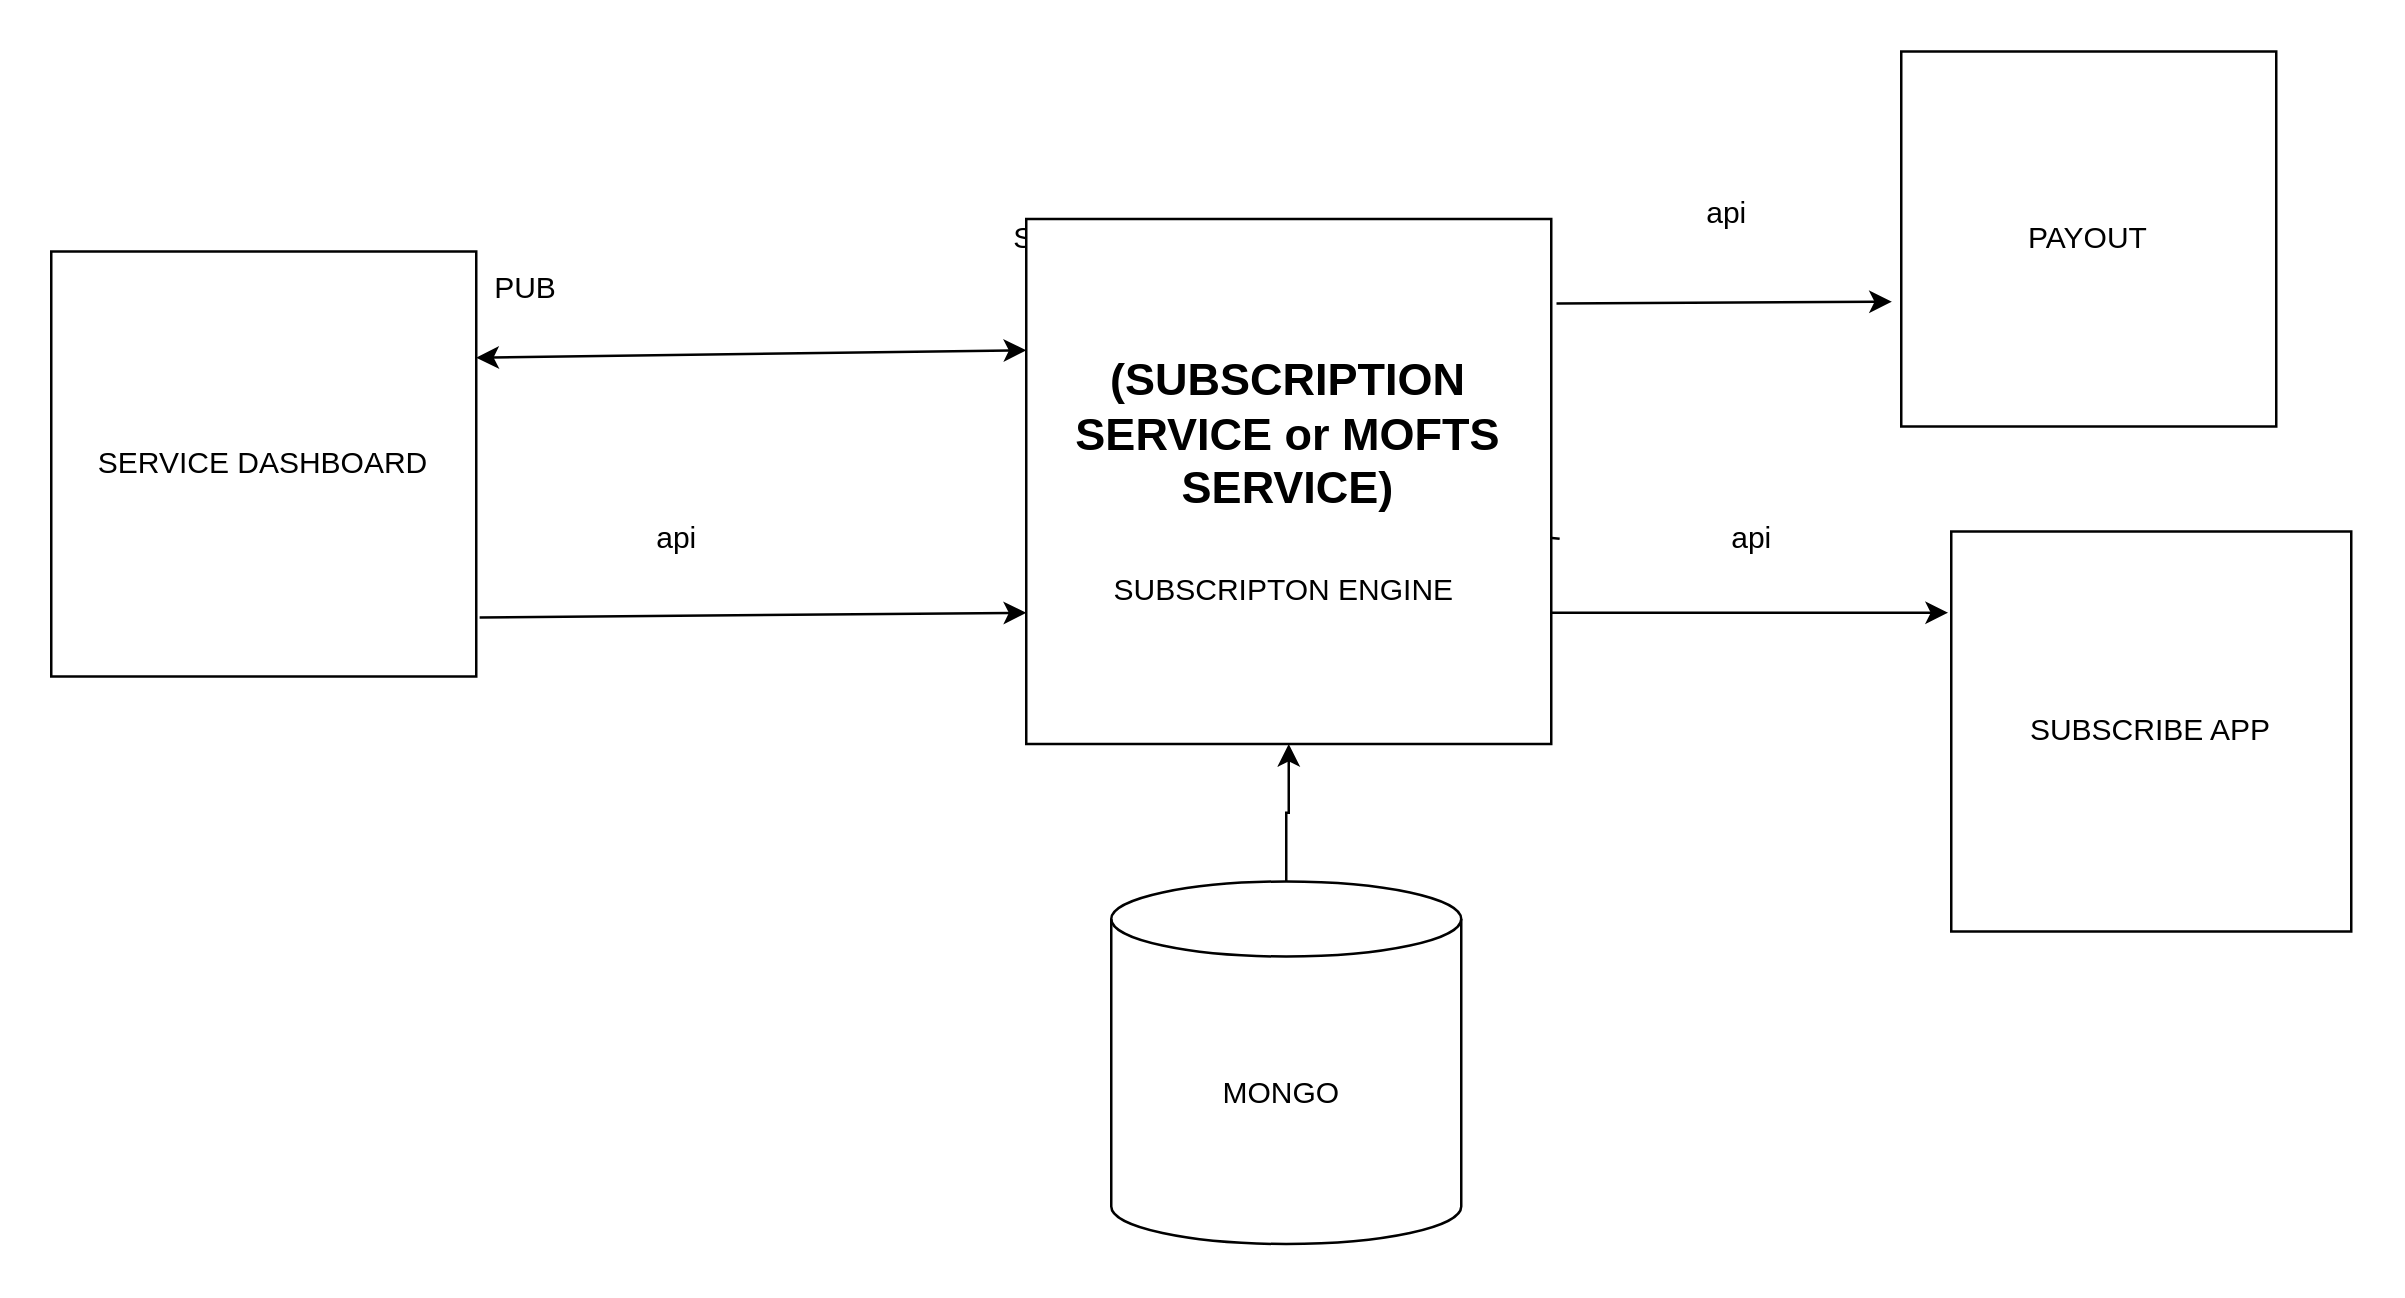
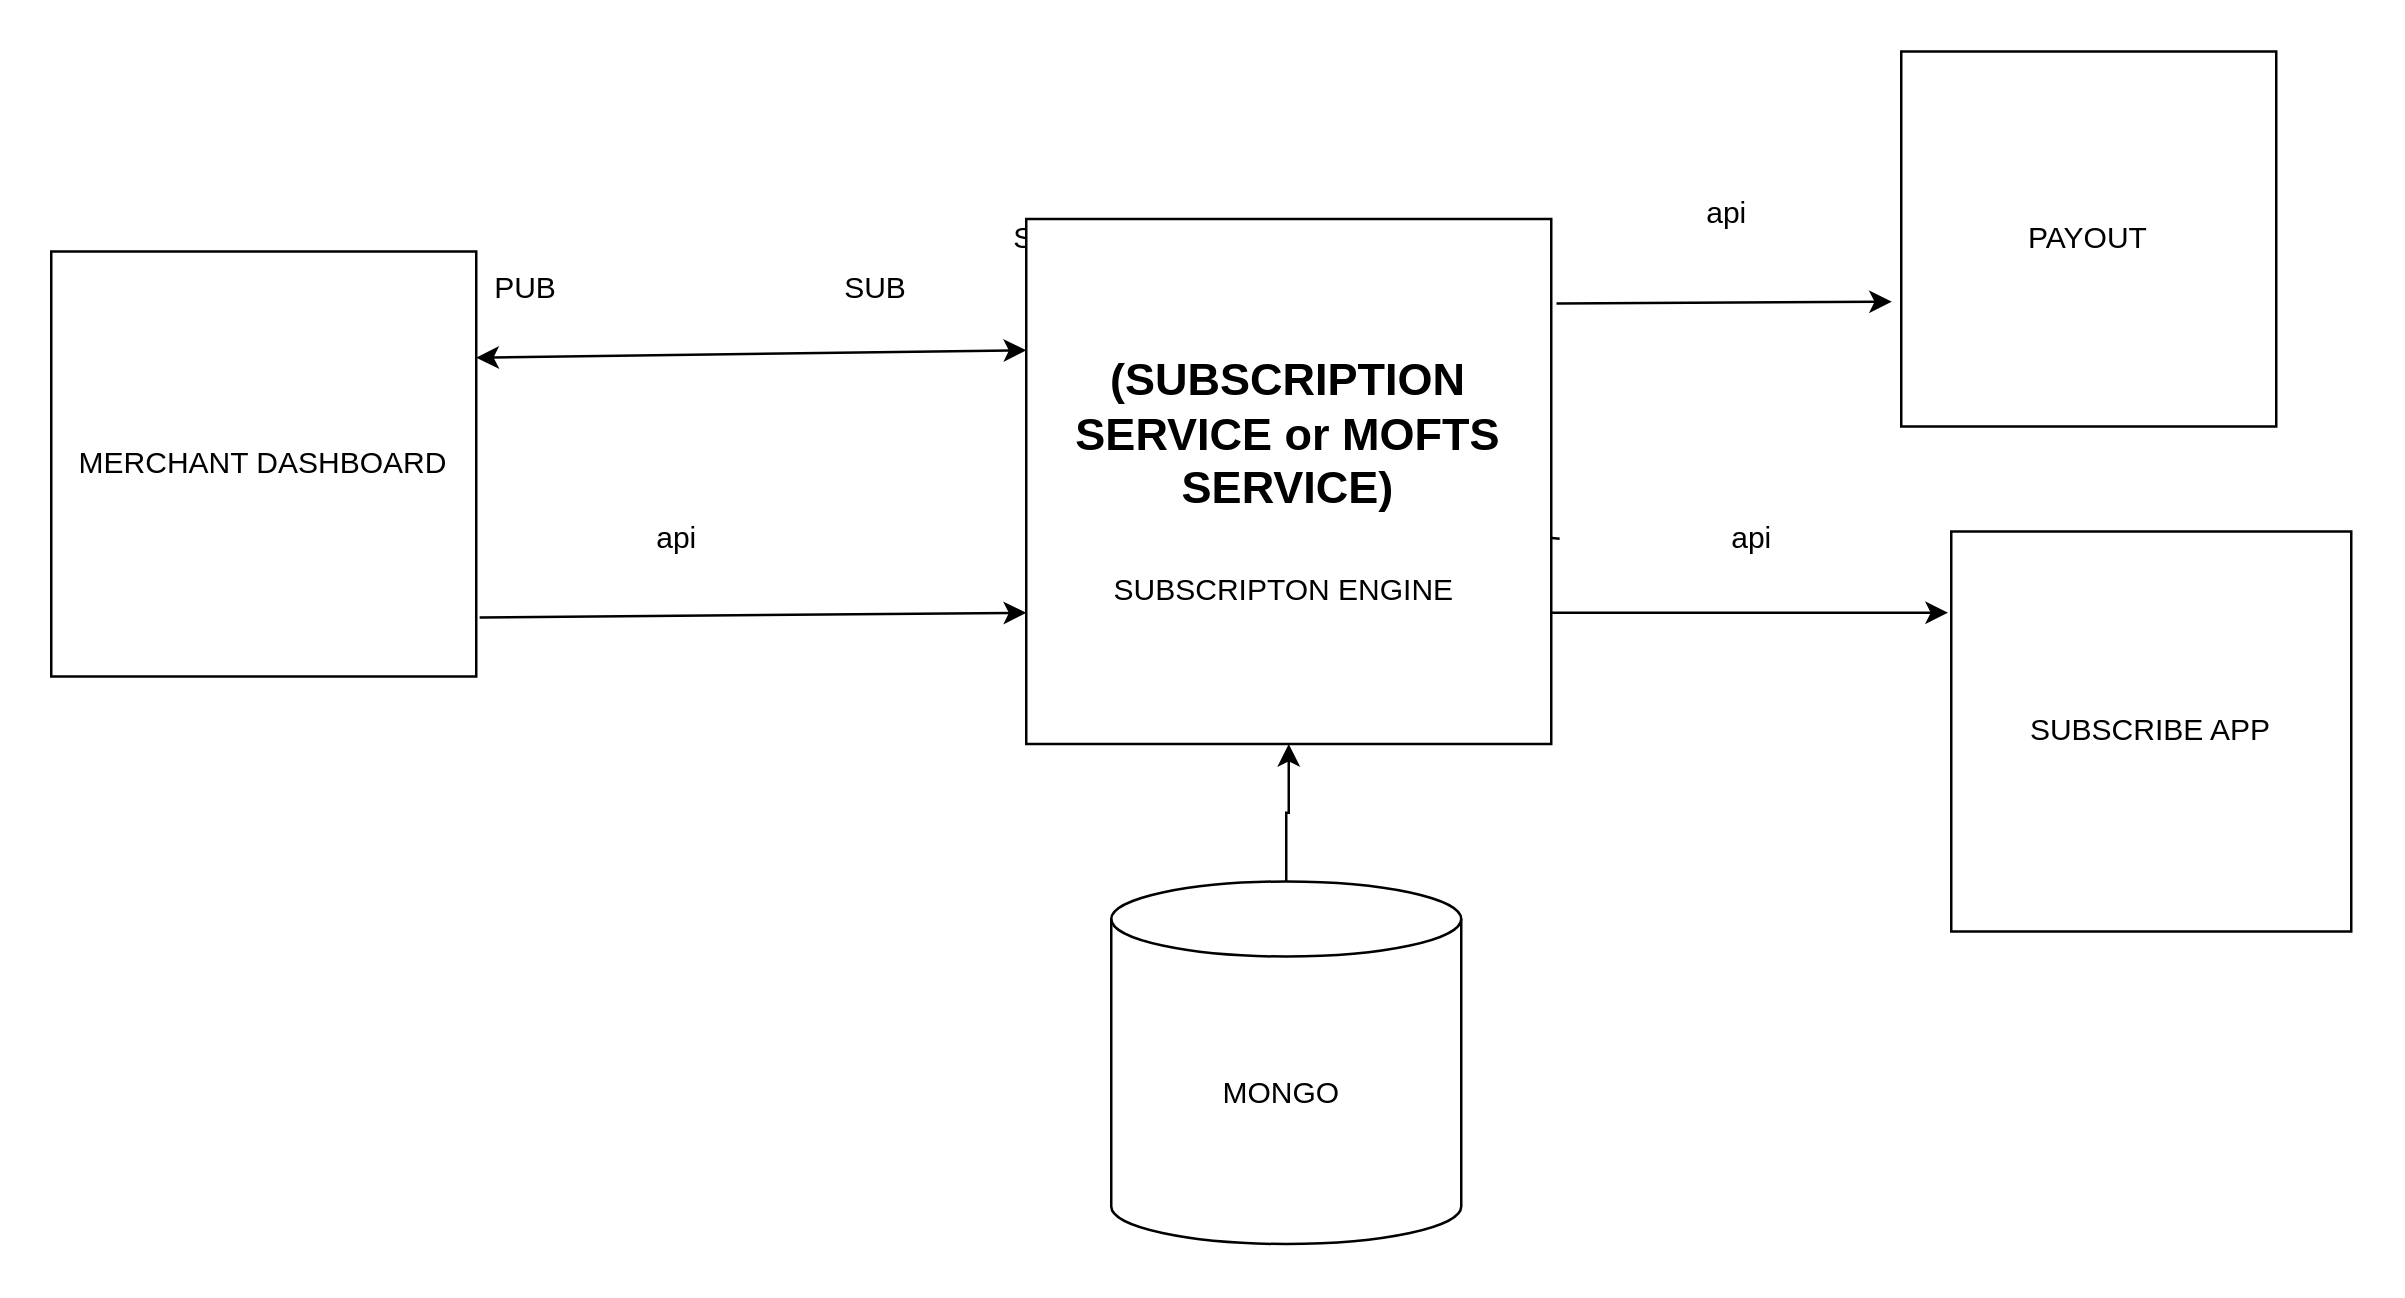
none -> (876, 289)
(264, 464) -> (264, 464)
